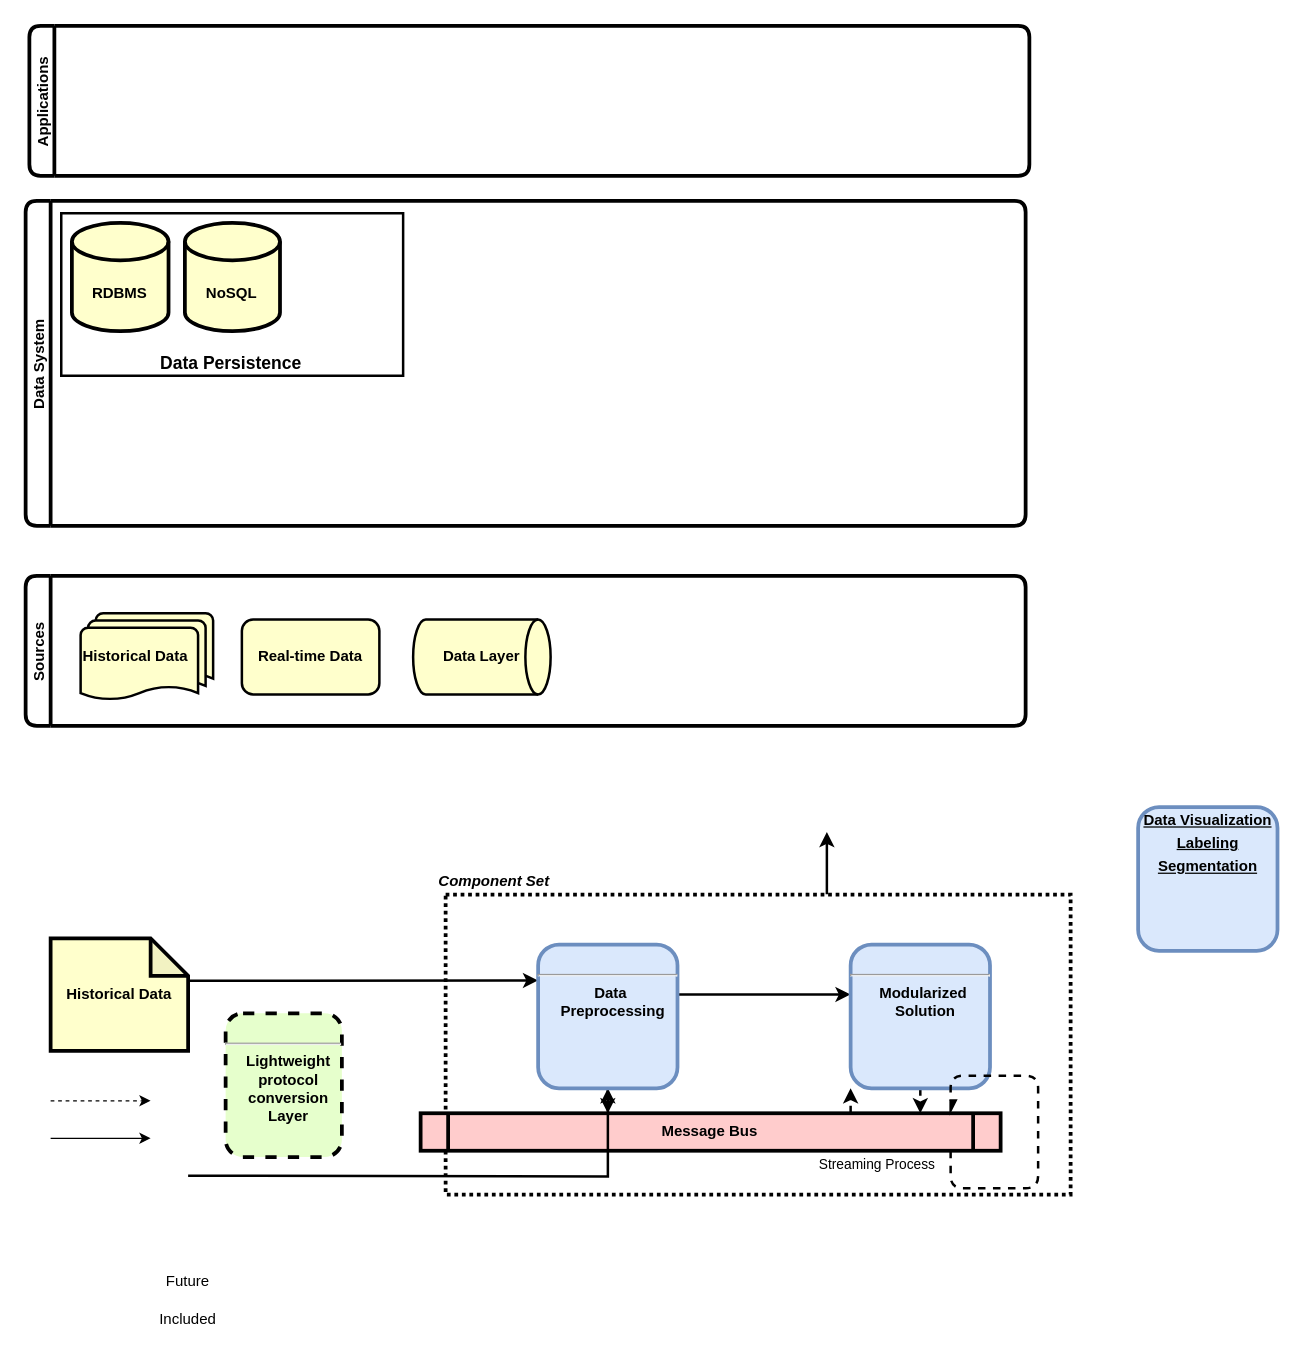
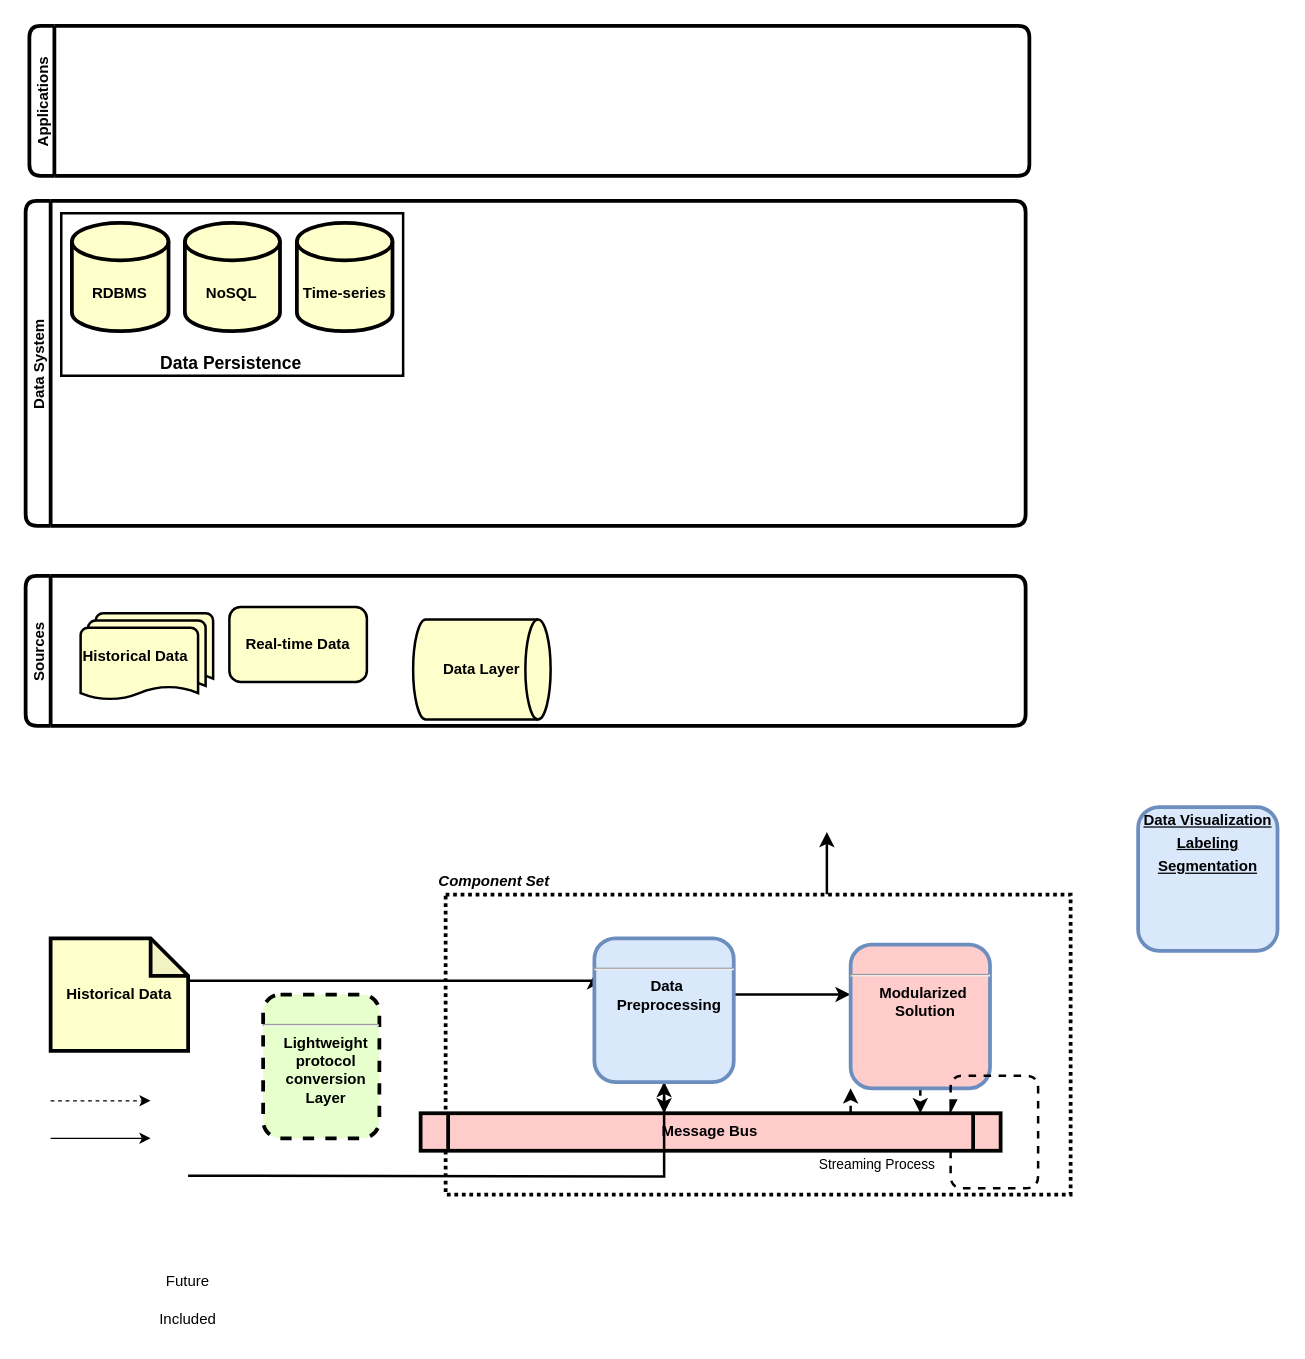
none -> (345, 277)
(311, 657) -> (298, 644)
(482, 657) -> (482, 669)
(608, 1016) -> (664, 1010)
(920, 1016) -> (920, 1016)
(284, 1085) -> (321, 1066)
